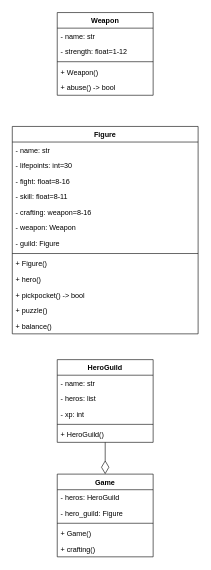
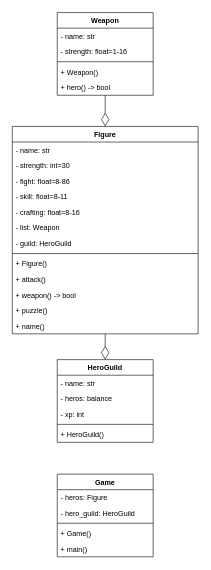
(101, 52) -> (101, 52)
(91, 88) -> (89, 88)
none -> (105, 105)
(49, 166) -> (48, 166)
(49, 181) -> (49, 181)
(58, 212) -> (55, 212)
(45, 228) -> (39, 228)
(40, 244) -> (45, 244)
(31, 280) -> (35, 280)
(55, 295) -> (48, 295)
(36, 326) -> (31, 326)
none -> (105, 340)
(82, 399) -> (89, 399)
(105, 452) -> none
(92, 498) -> (87, 498)
(95, 514) -> (100, 514)
(83, 550) -> (75, 550)
